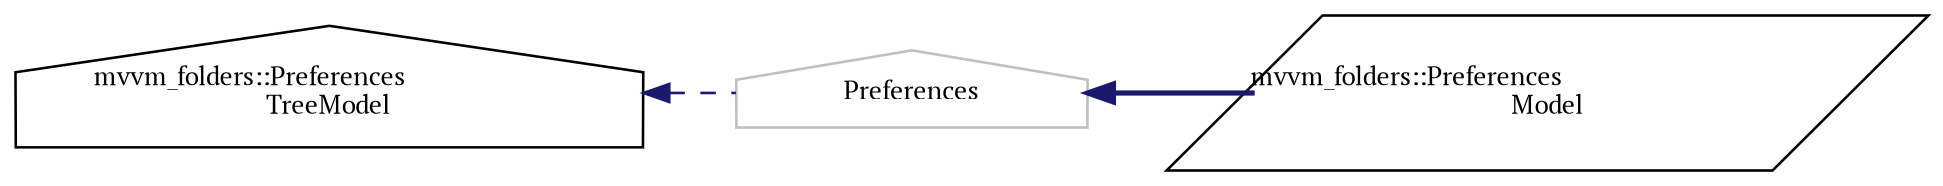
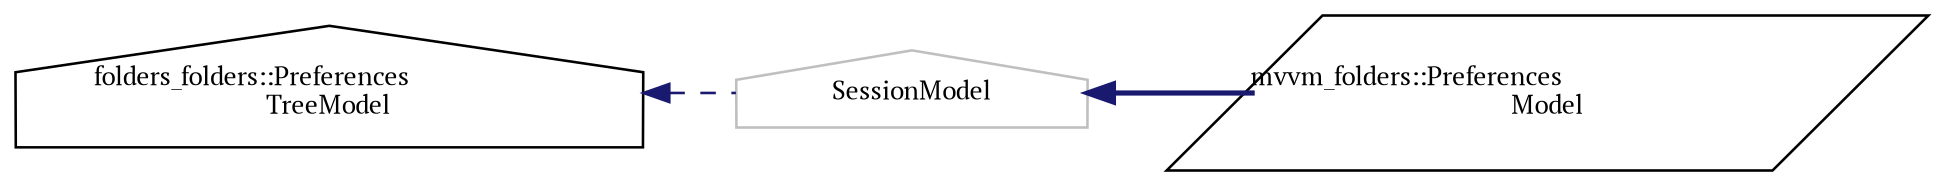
(329, 93) -> (329, 93)
(912, 93) -> (912, 93)
